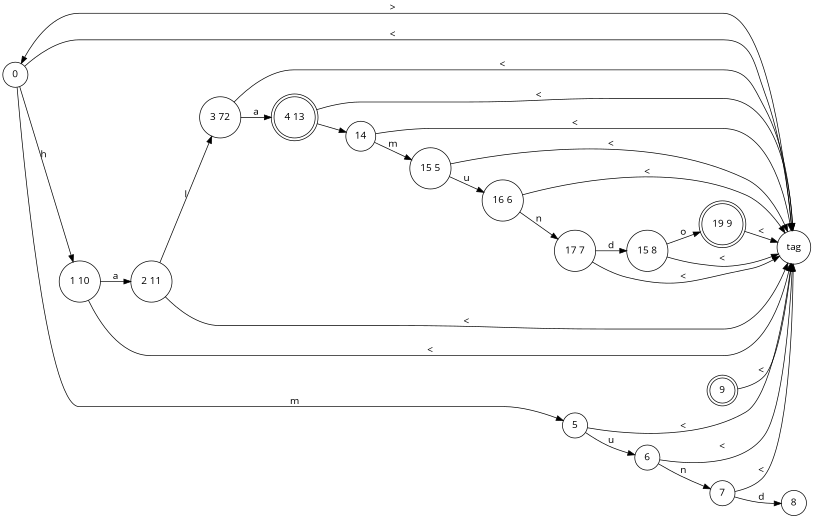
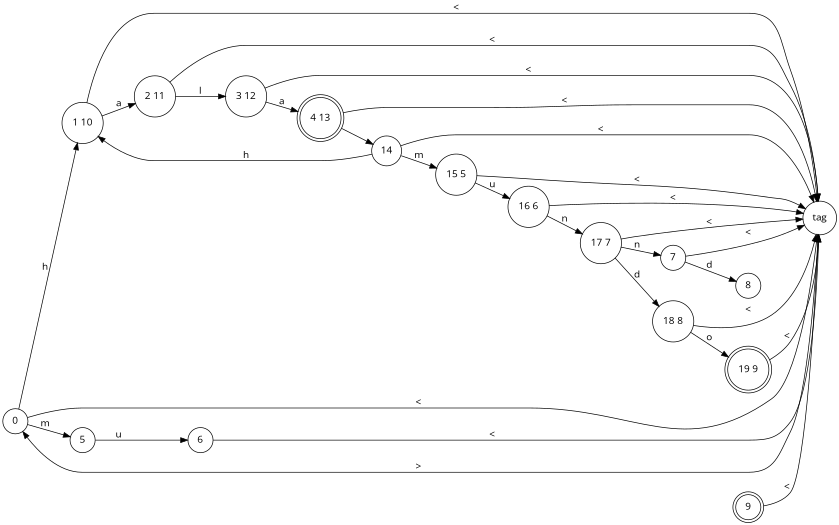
(220, 117) -> (246, 96)
none -> (236, 161)
(647, 251) -> (673, 321)
(741, 415) -> none
(681, 476) -> (637, 251)
